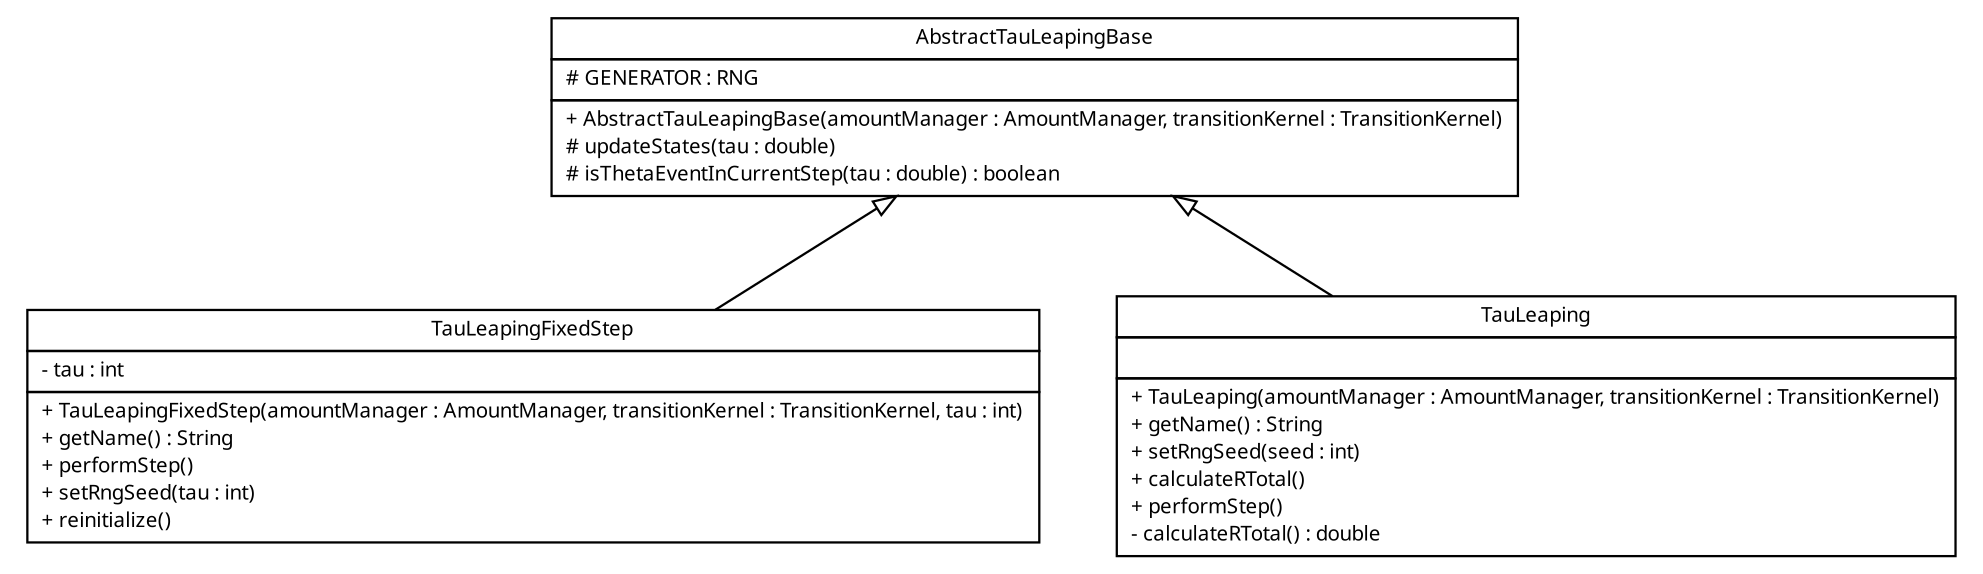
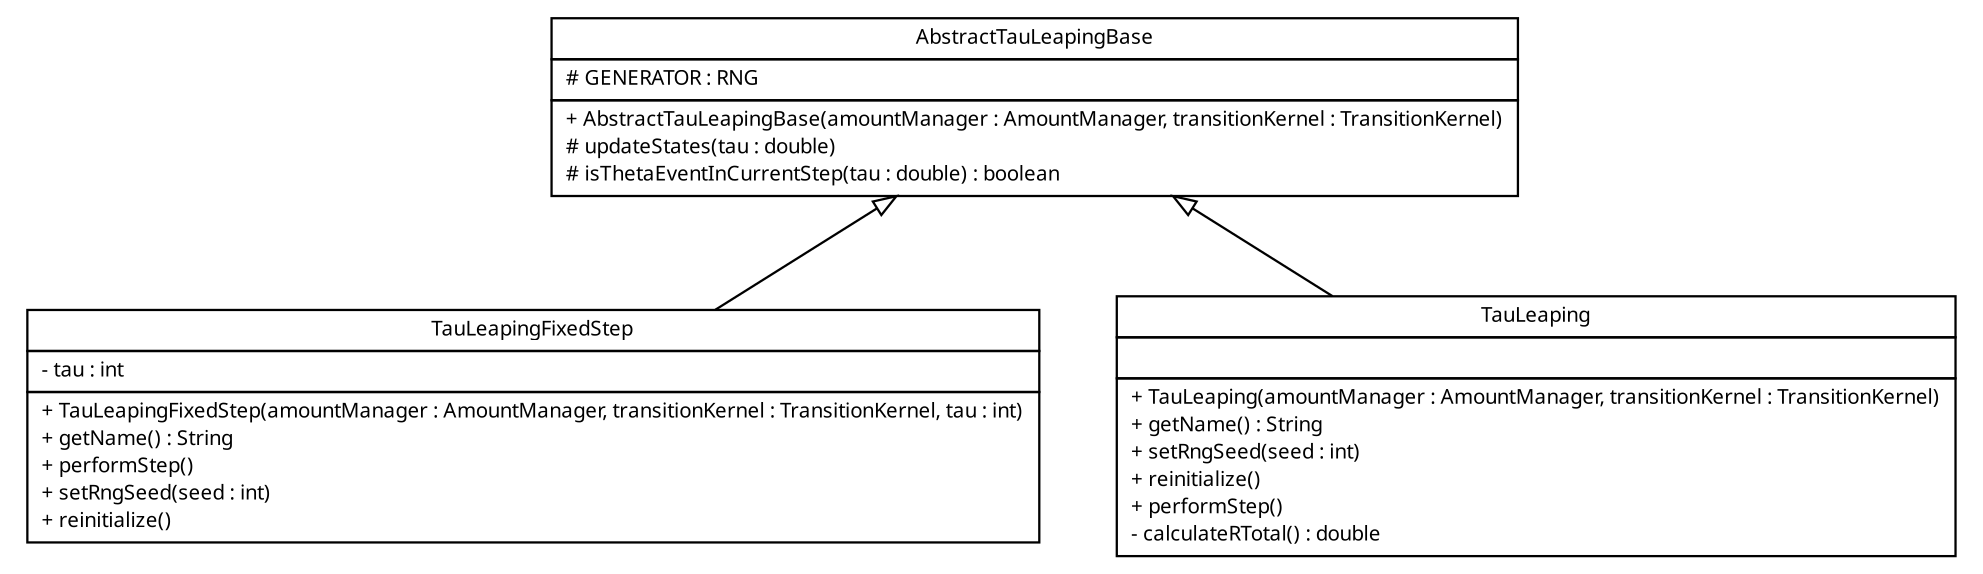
(1219, 480) -> (1197, 480)
(149, 493) -> (157, 493)
